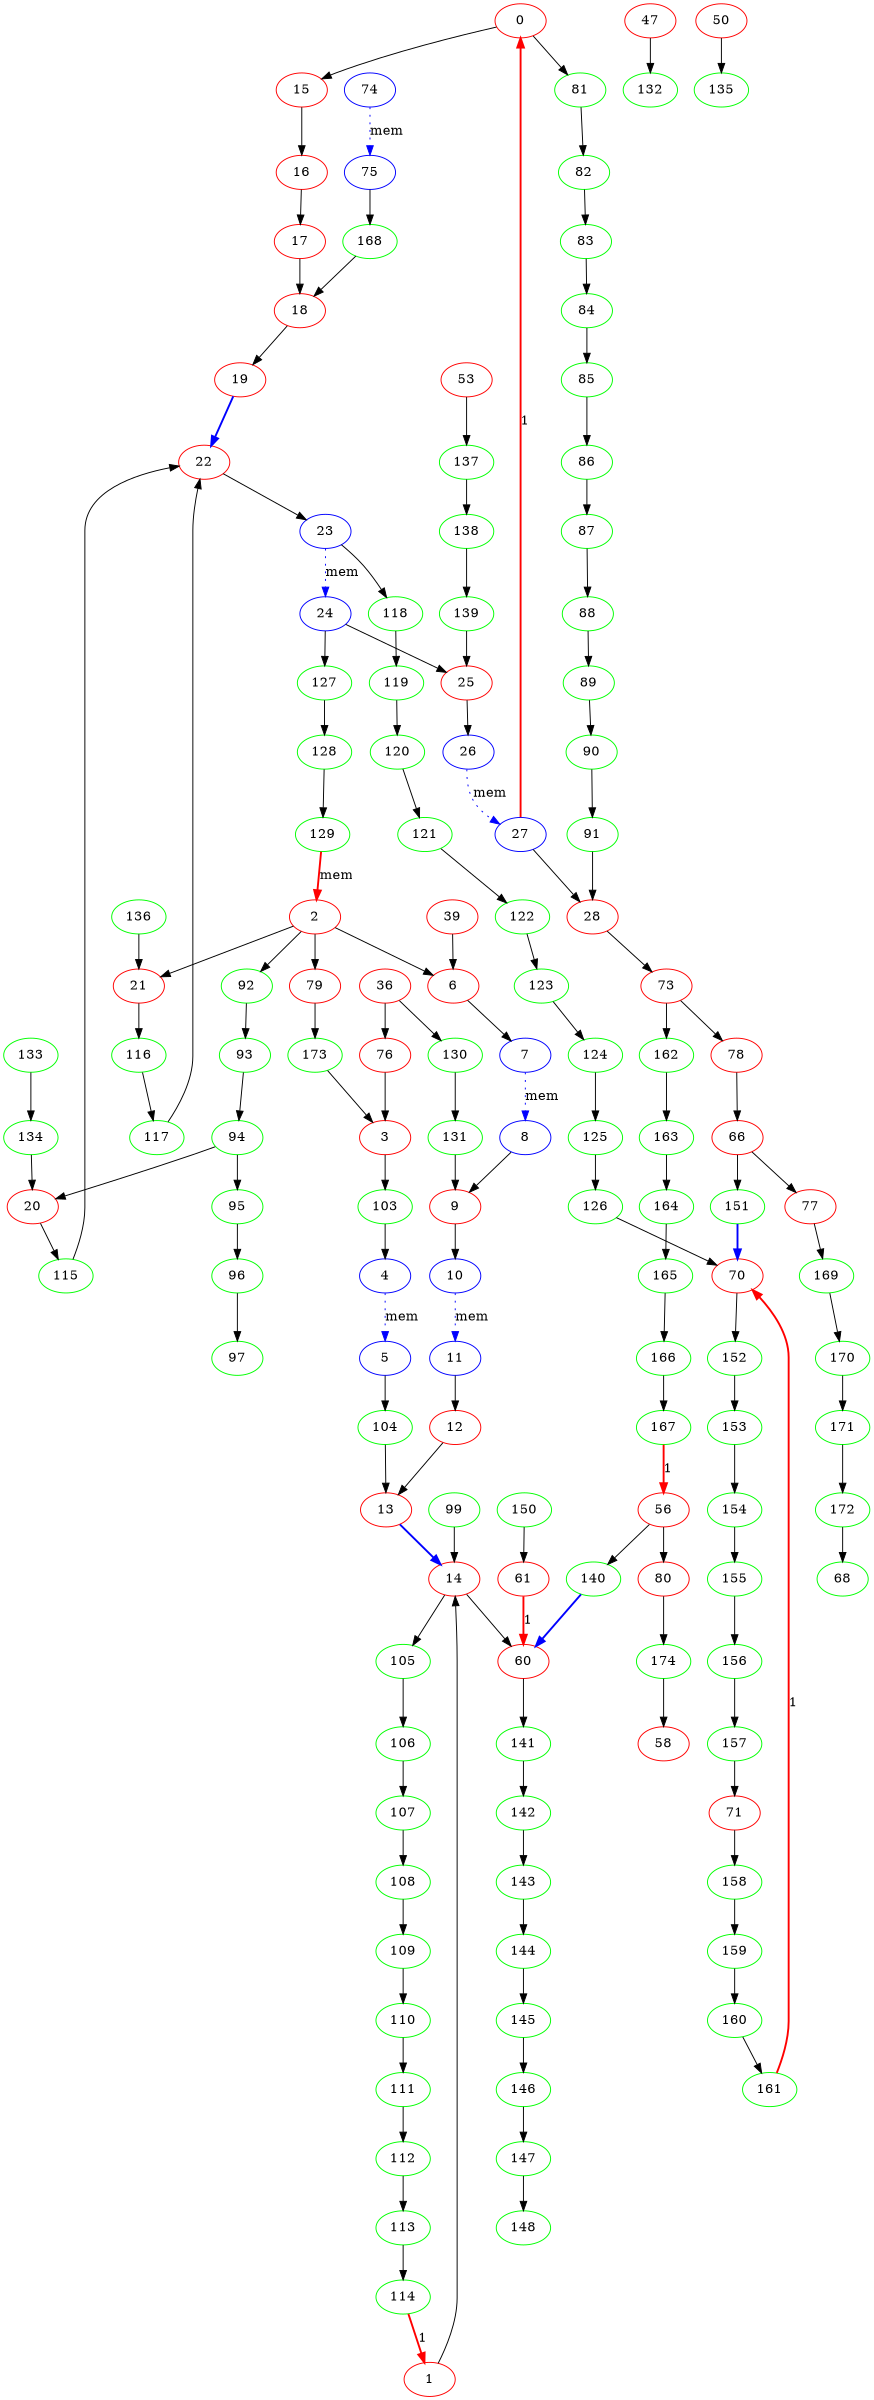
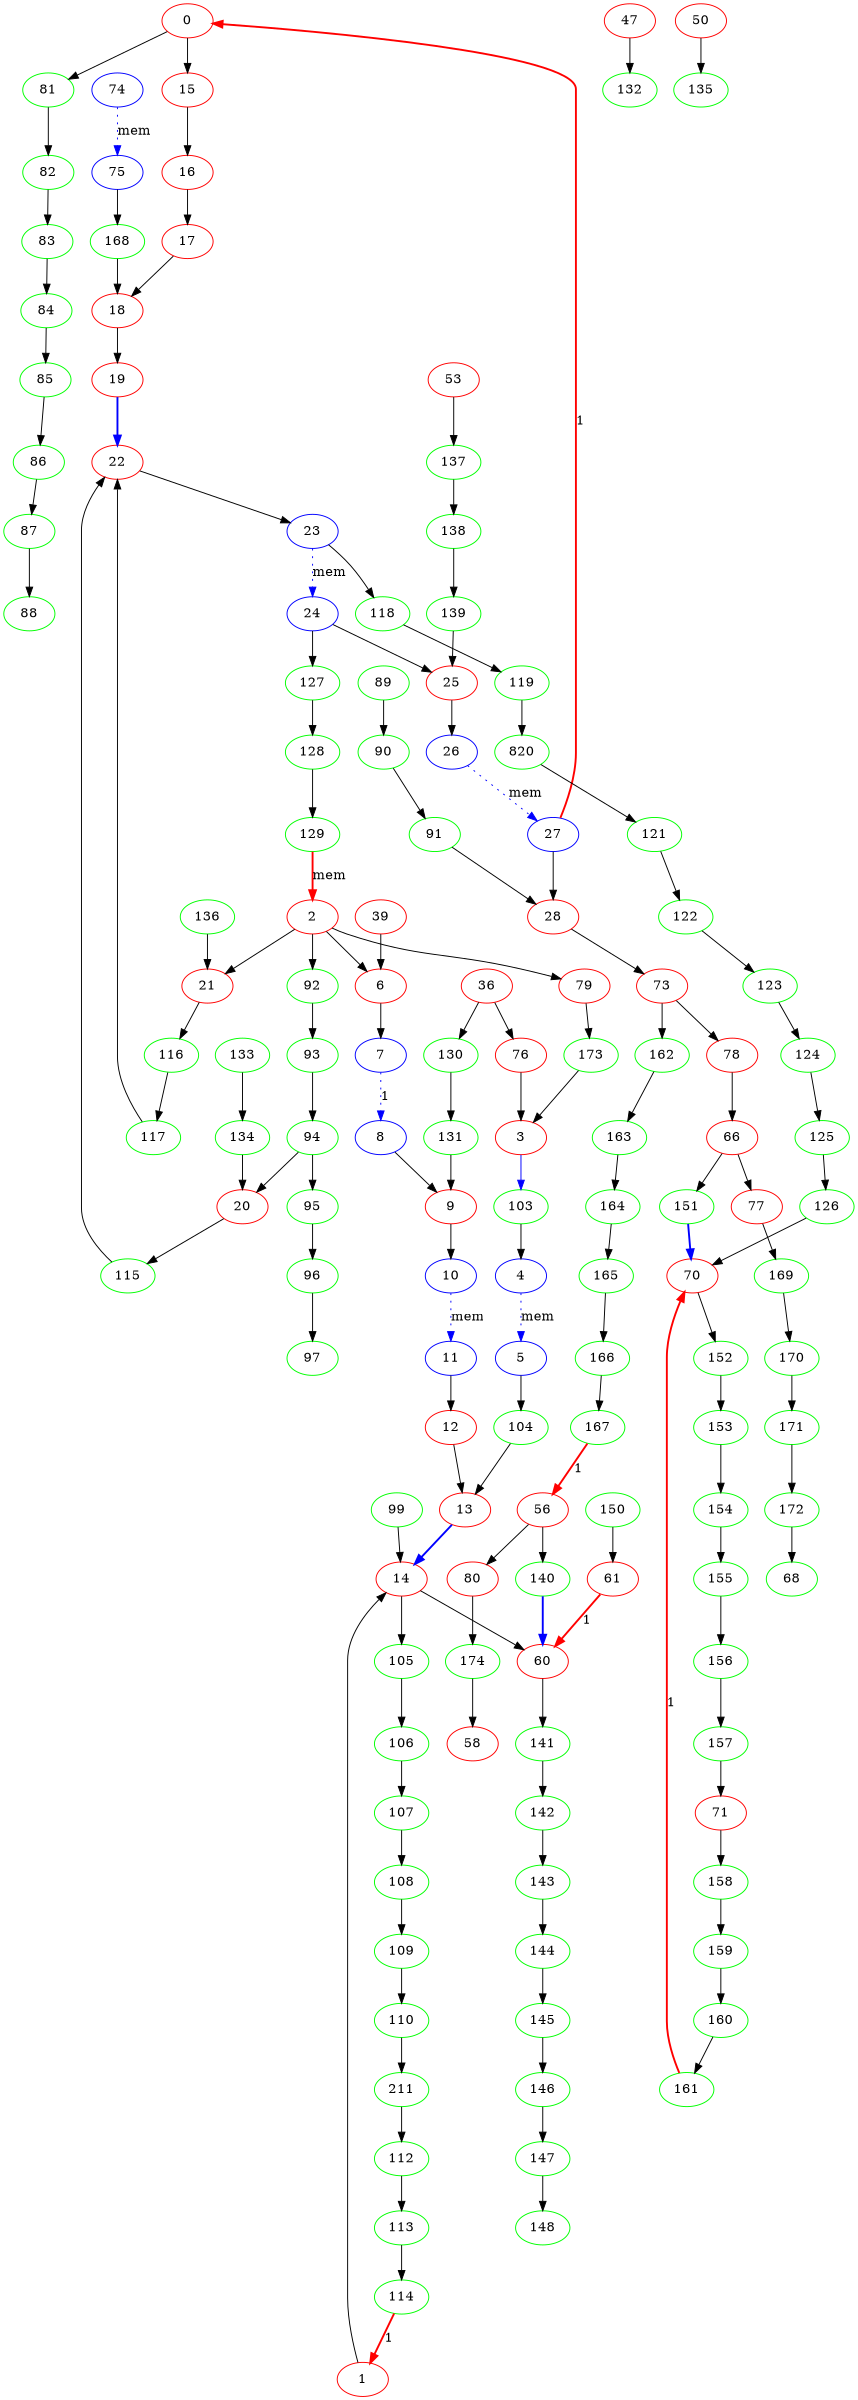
(588, 644) -> none
(397, 752) -> (522, 752)
(542, 1096) -> (386, 1096)
(385, 1167) -> (521, 1167)
(403, 2090) -> (402, 2090)
